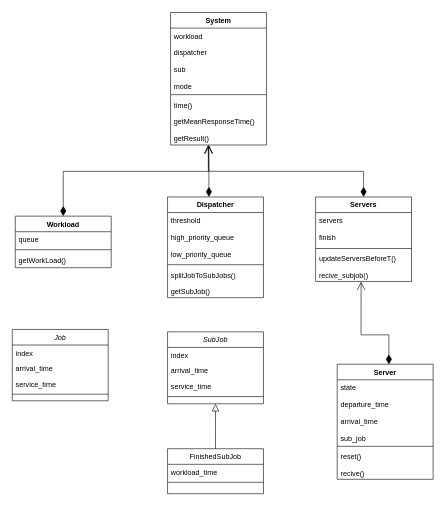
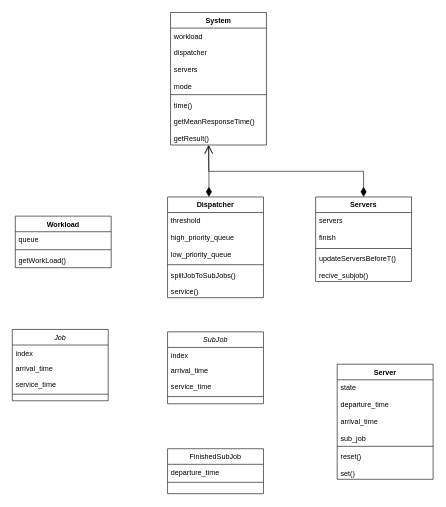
(189, 36) -> (189, 36)
(133, 171) -> none
(207, 275) -> (207, 275)
(361, 286) -> none
(216, 430) -> none
(355, 457) -> (355, 457)
(195, 473) -> (198, 473)
